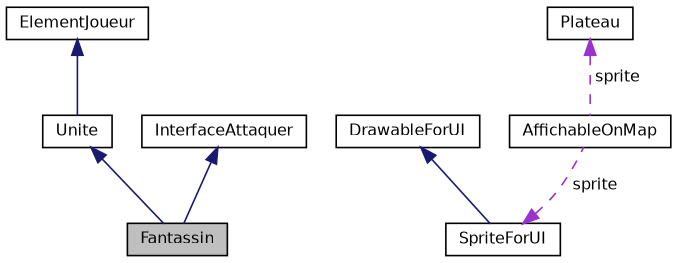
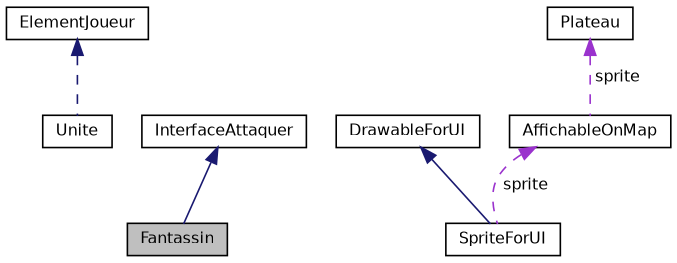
(77, 86) -> (77, 86)
(563, 183) -> (495, 184)
(133, 191) -> none
